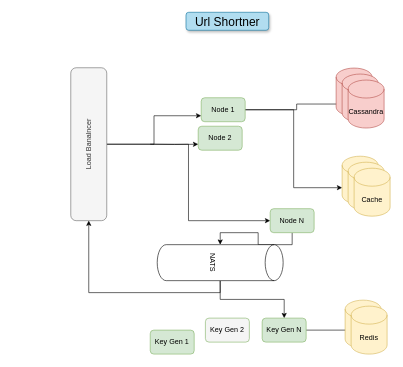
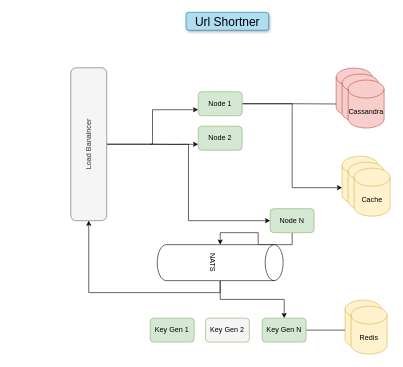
(223, 110) -> (220, 104)
(172, 342) -> (172, 330)
